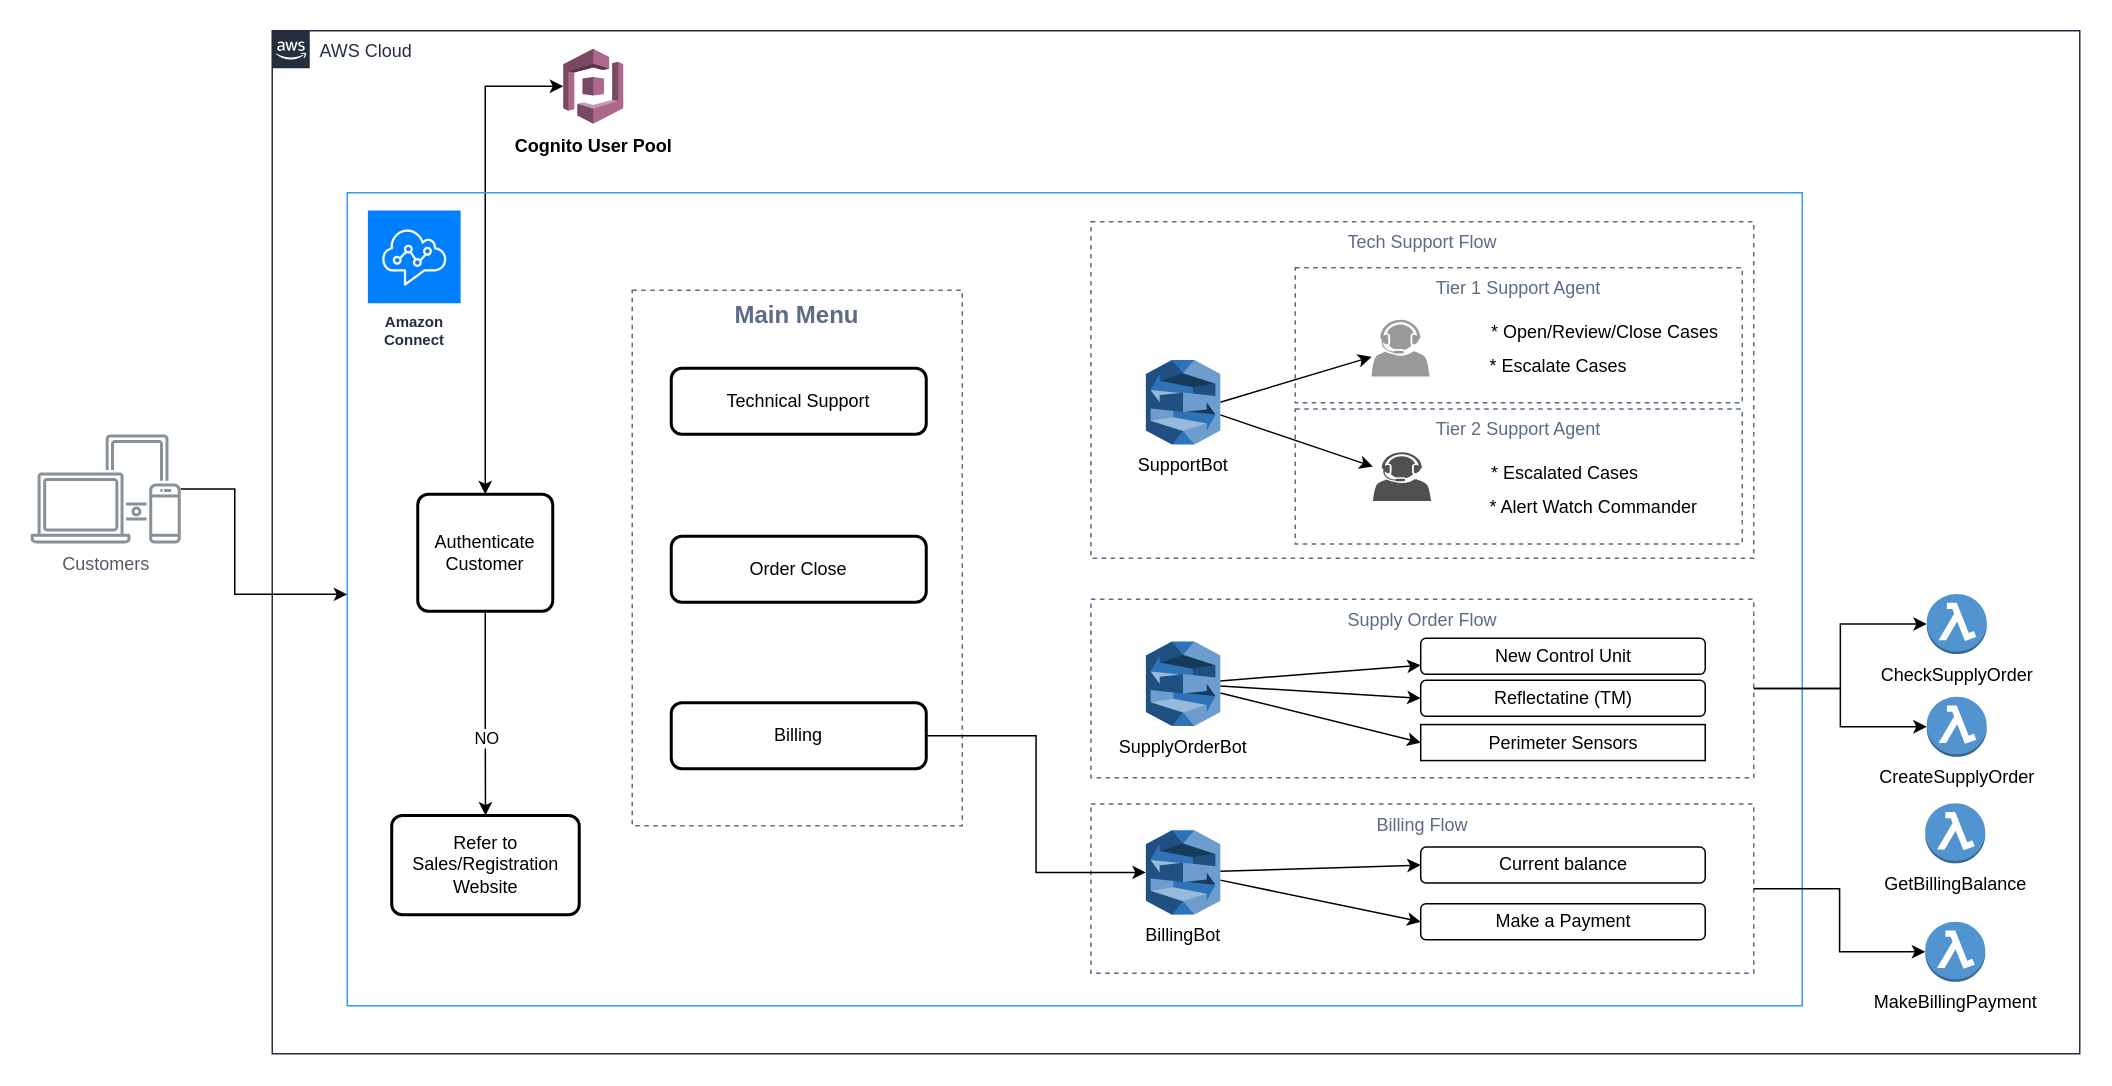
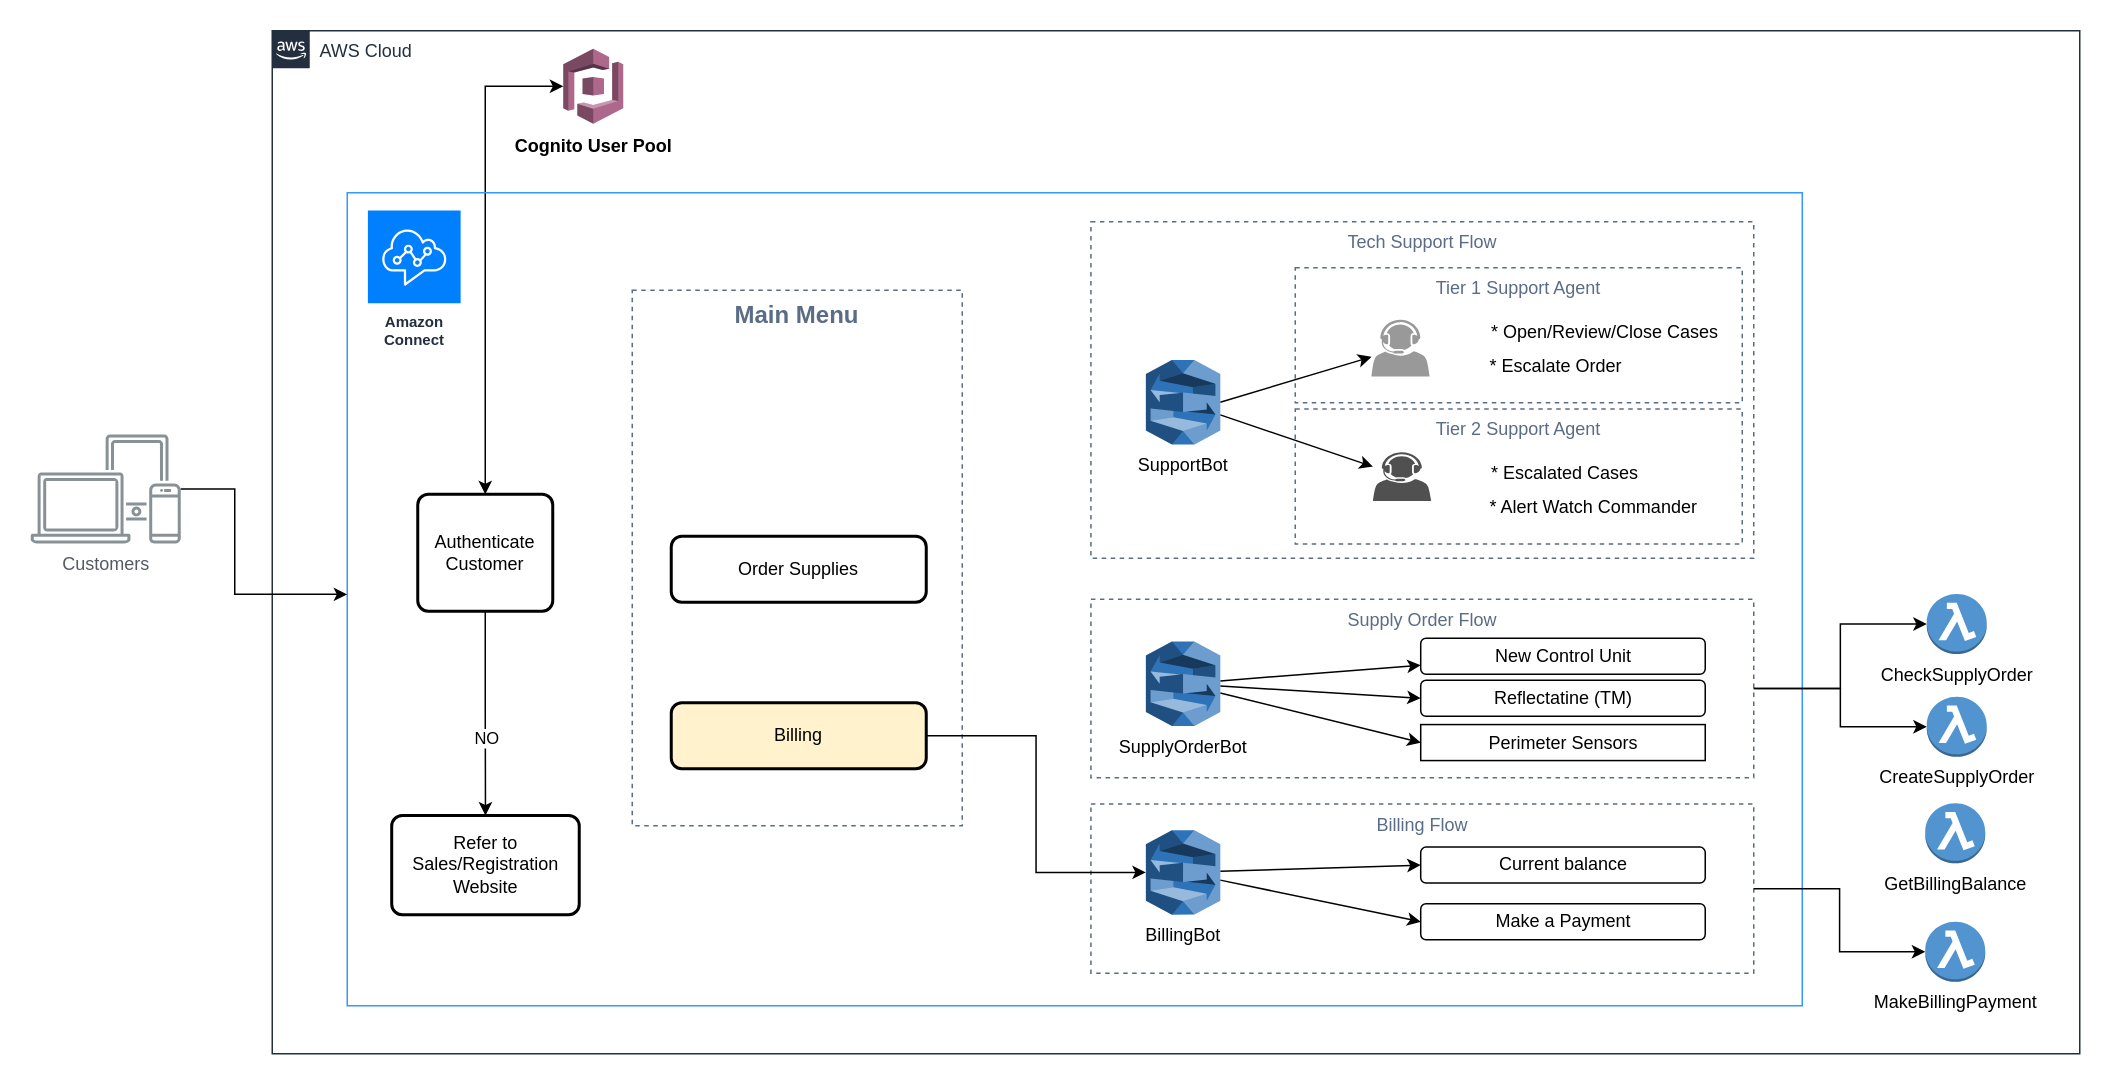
(1564, 367) -> (1564, 367)
(799, 401) -> none
(799, 569) -> (799, 569)
(799, 736) -> (799, 736)
